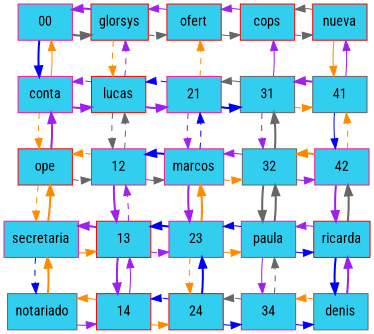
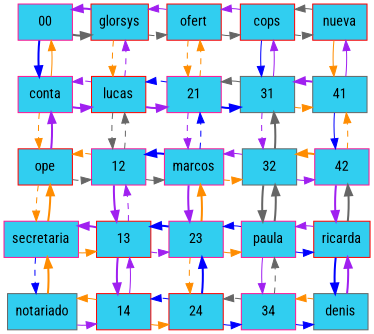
none -> (187, 53)
none -> (261, 53)
